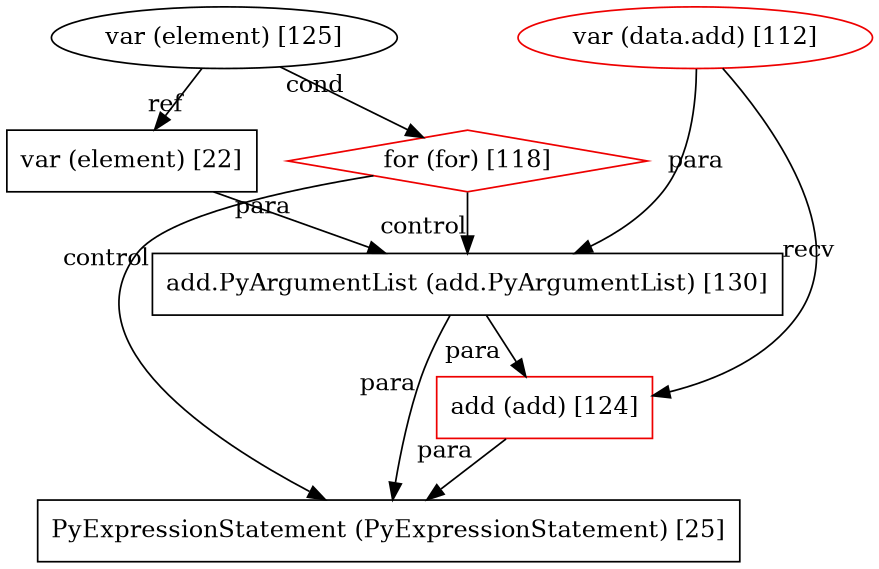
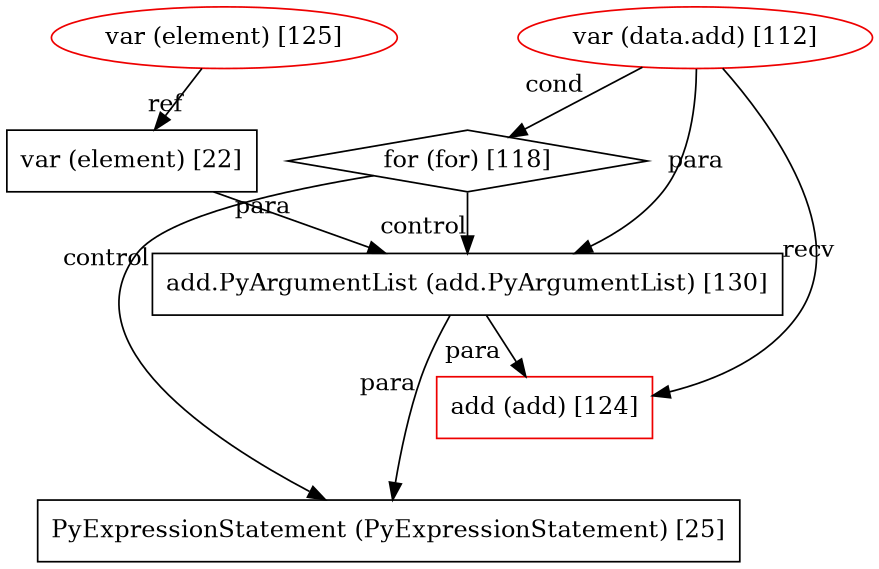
(224, 38) -> (224, 38)
(344, 98) -> (584, 98)
(468, 161) -> (468, 161)
(474, 464) -> none
